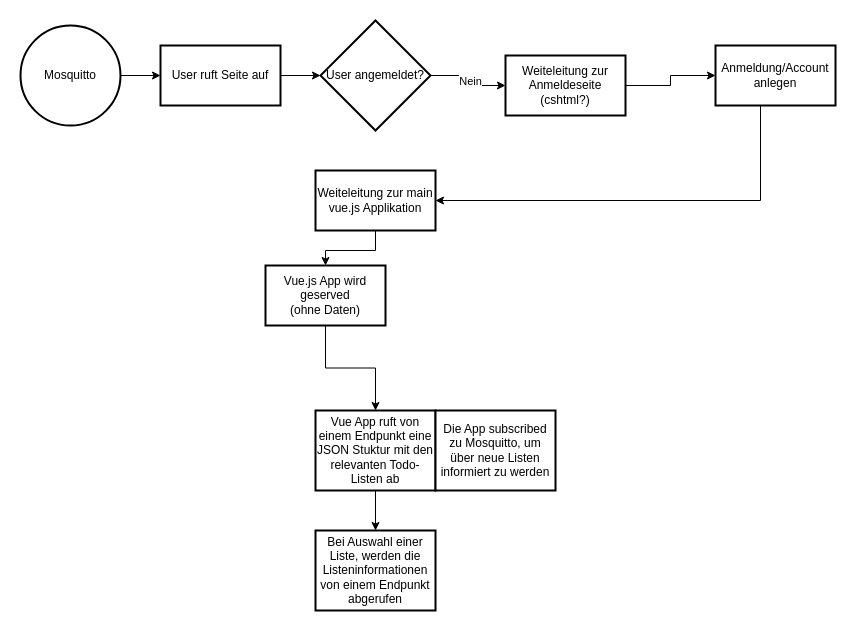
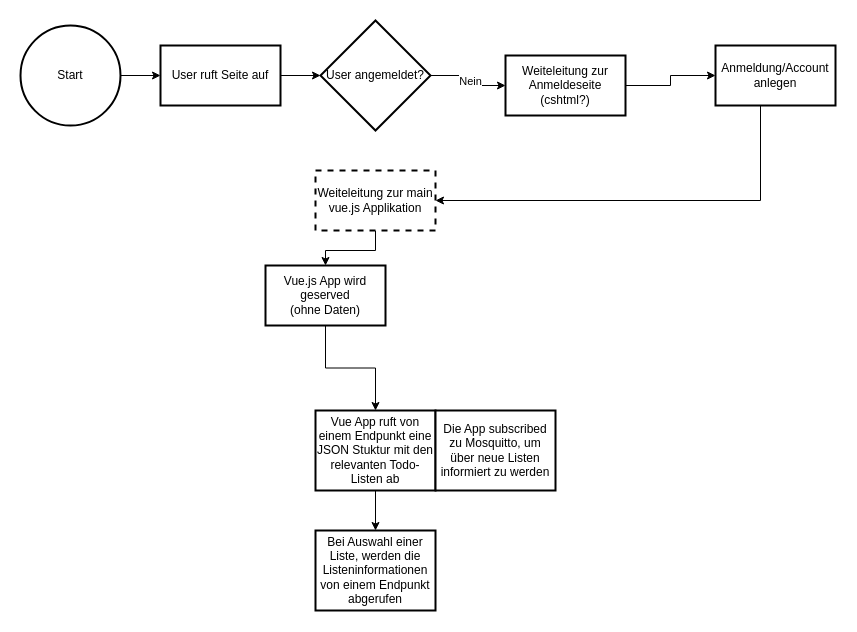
(71, 76) -> (71, 76)
(376, 201) -> (376, 201)
